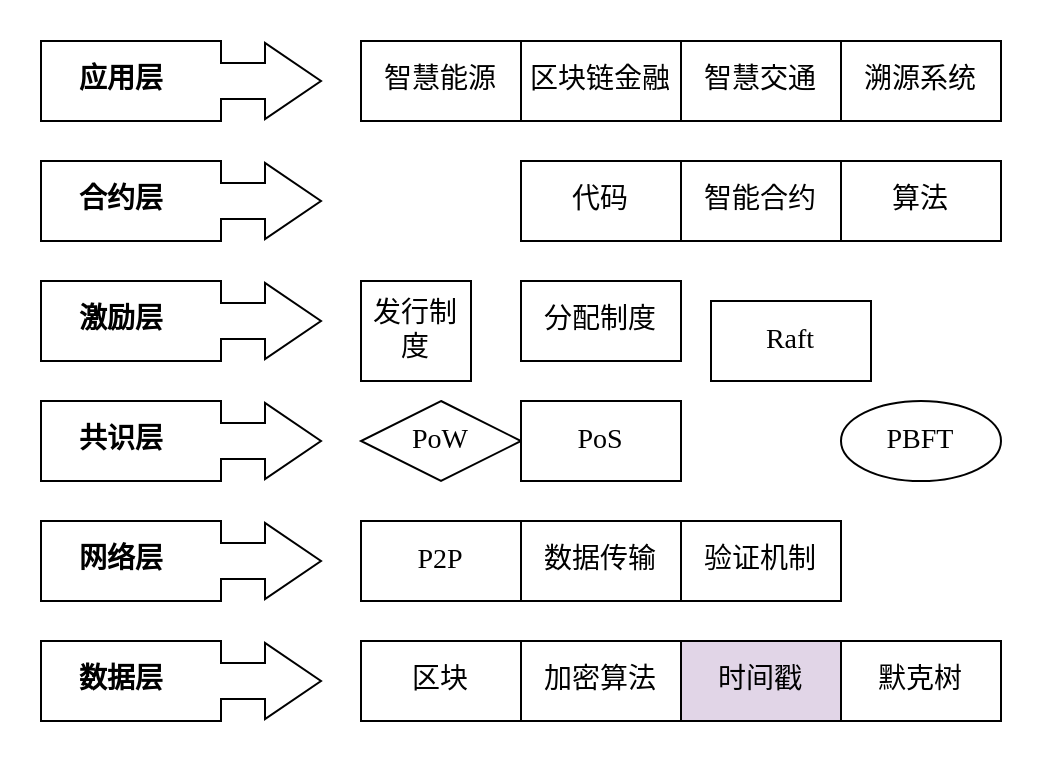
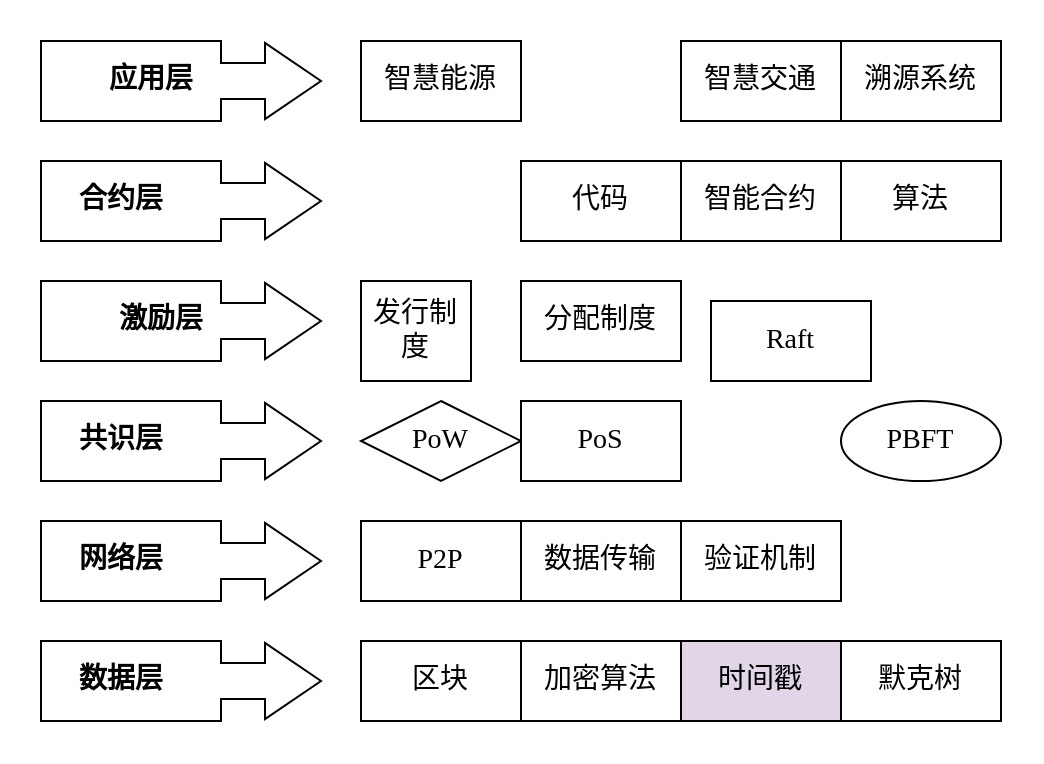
(121, 81) -> (151, 81)
(601, 81) -> none
(121, 321) -> (161, 321)
